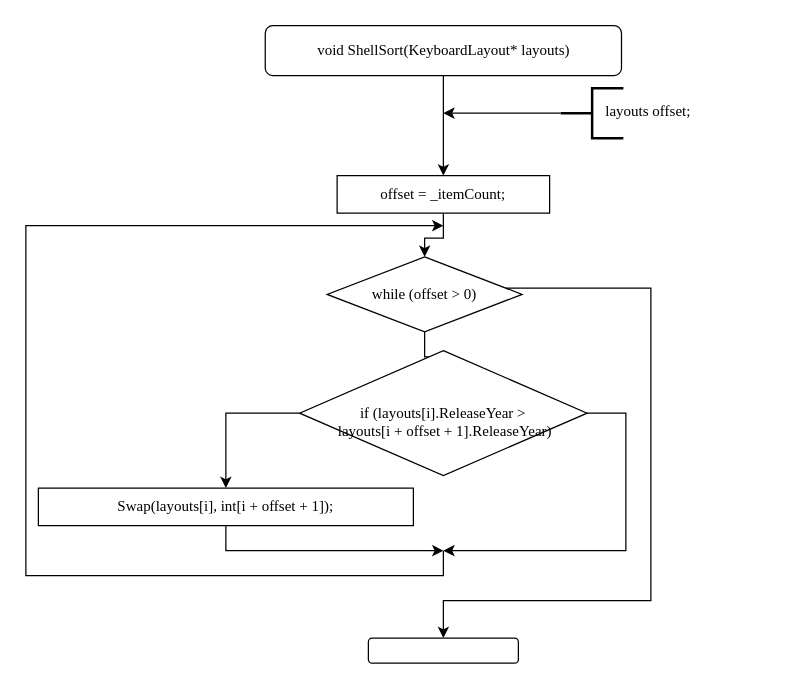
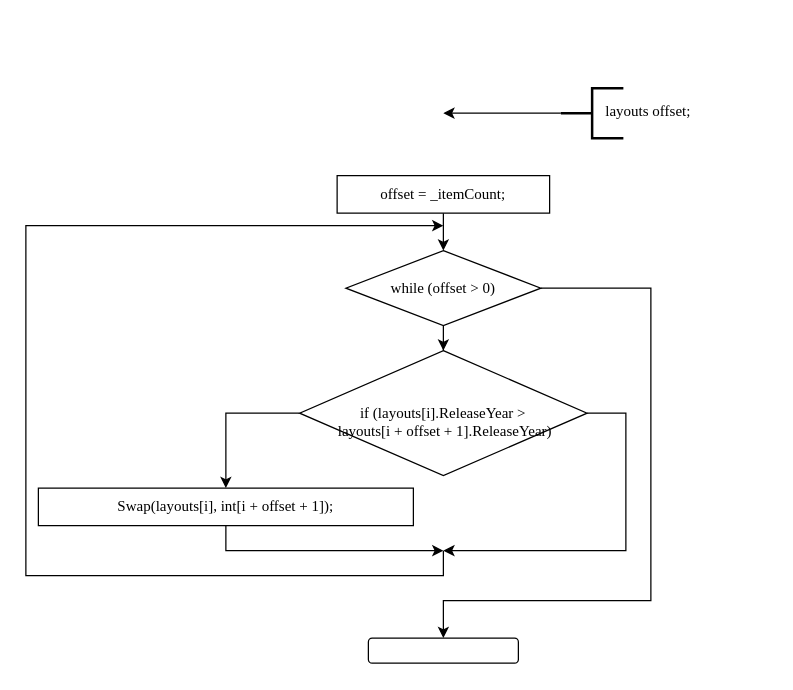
(443, 51) -> none
(443, 122) -> none
(424, 294) -> (443, 288)
